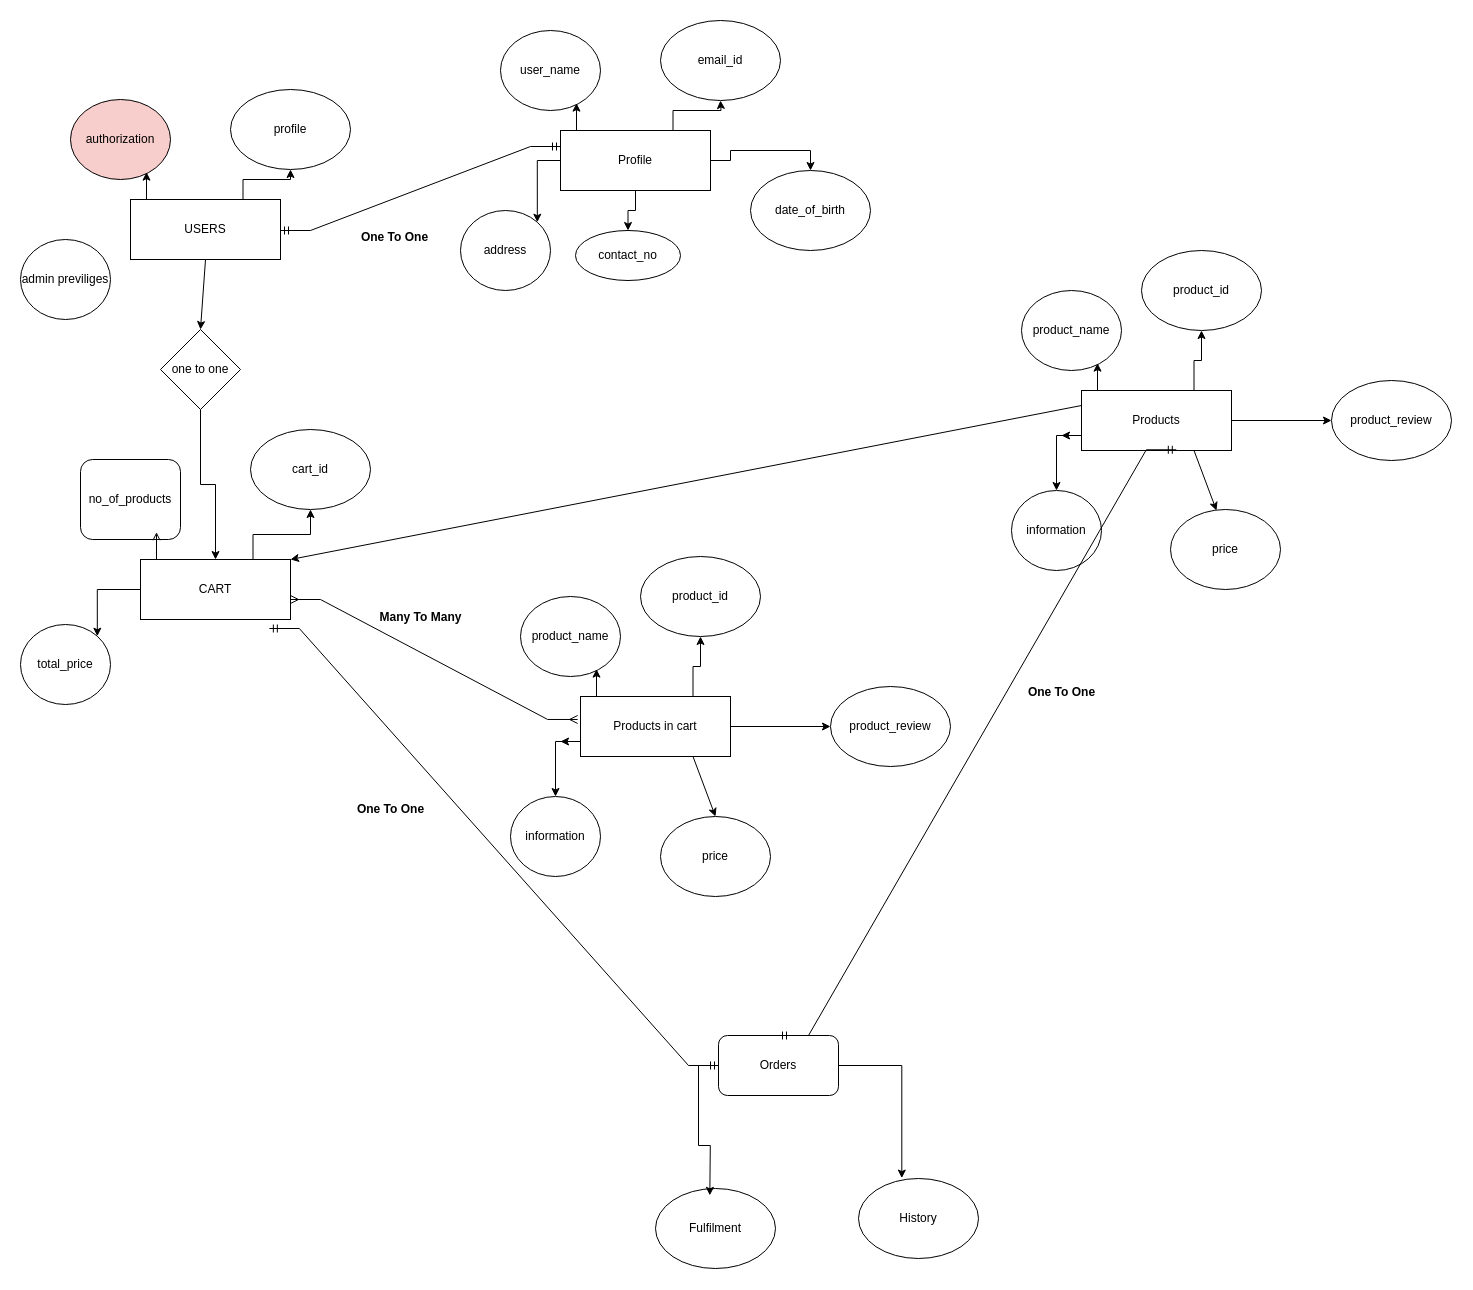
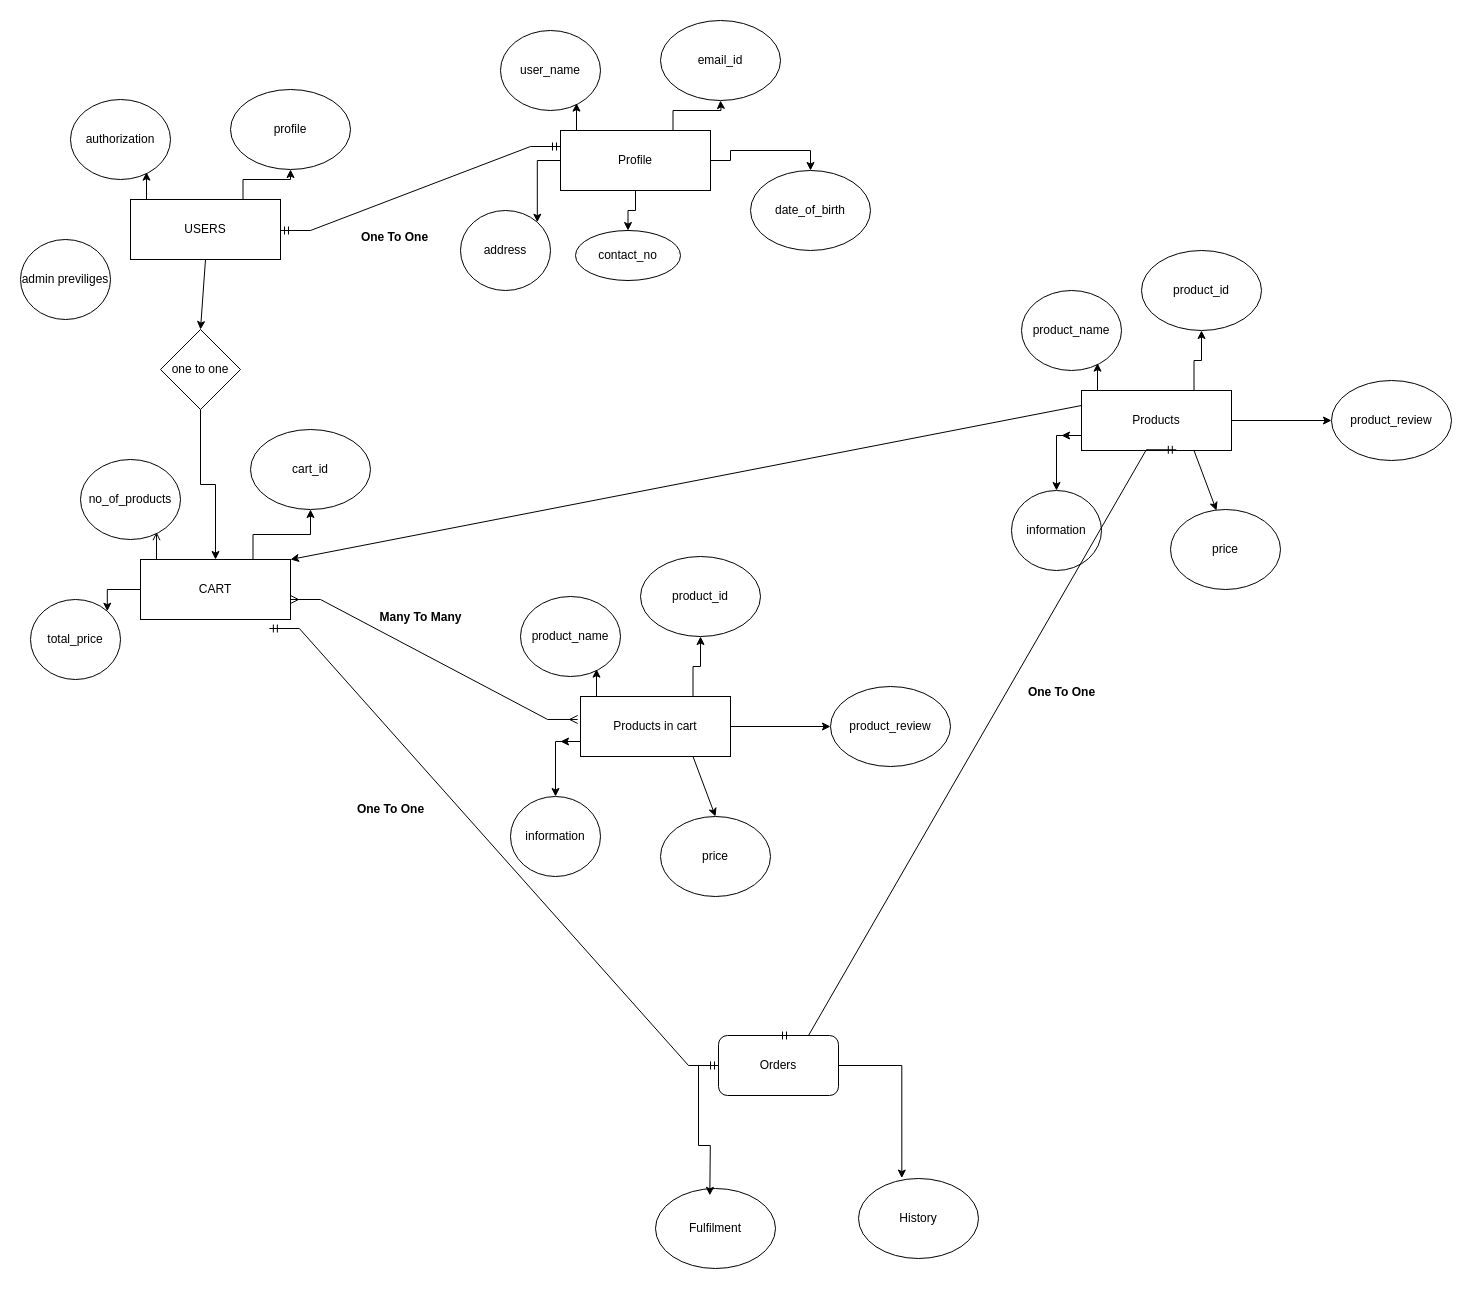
(121, 140) -> (121, 140)
(131, 500) -> (131, 500)
(66, 665) -> (76, 640)
